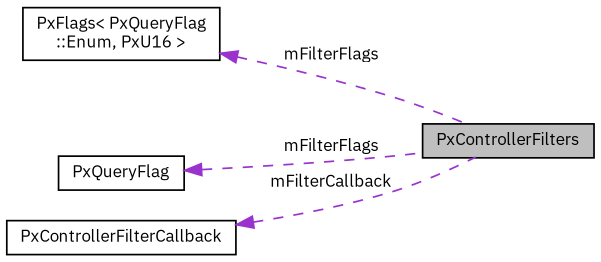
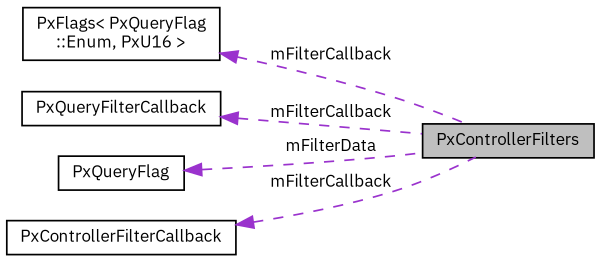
(329, 55) -> (329, 55)
none -> (121, 109)
(329, 147) -> (329, 147)
